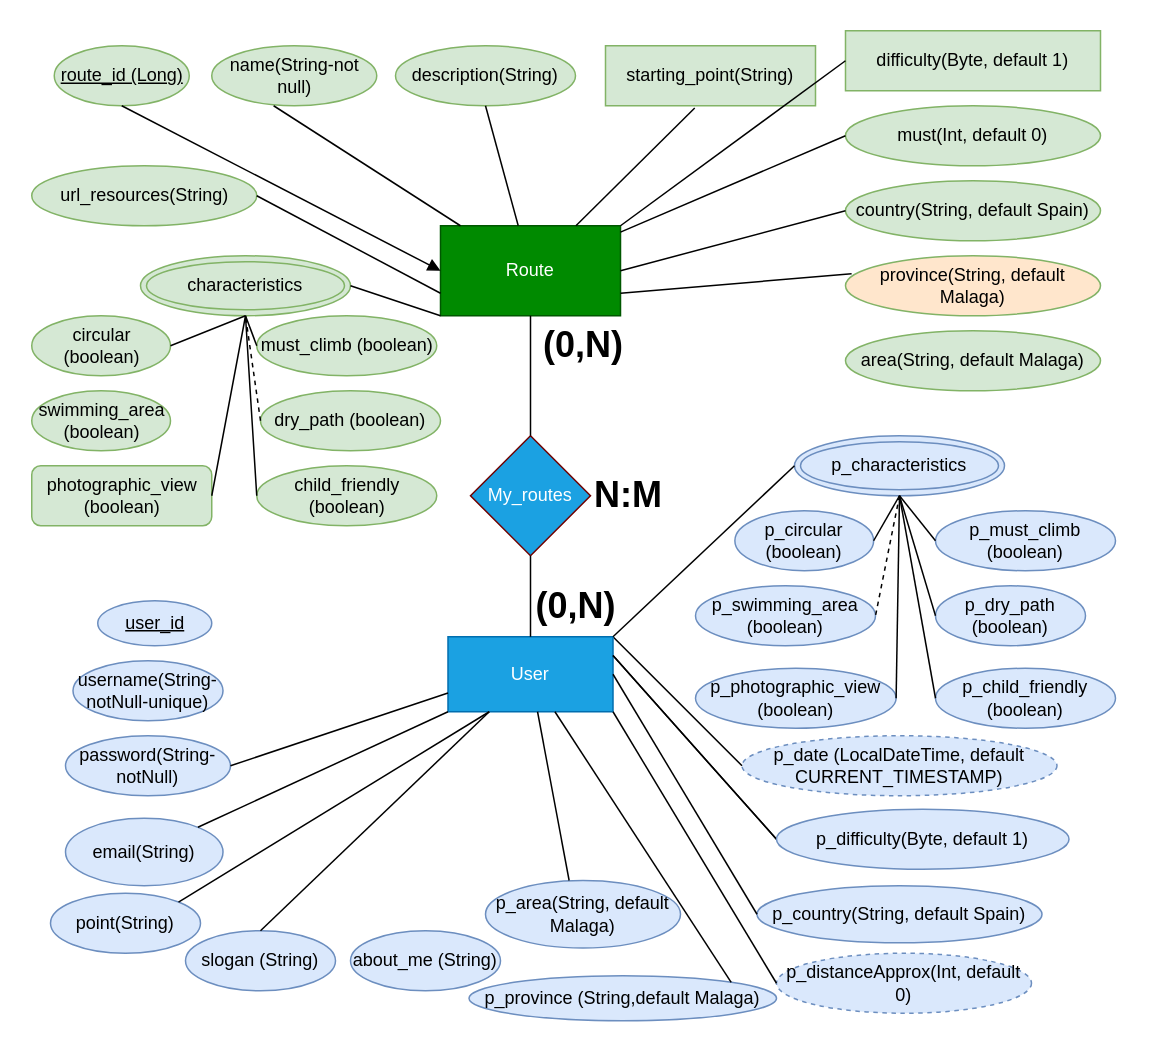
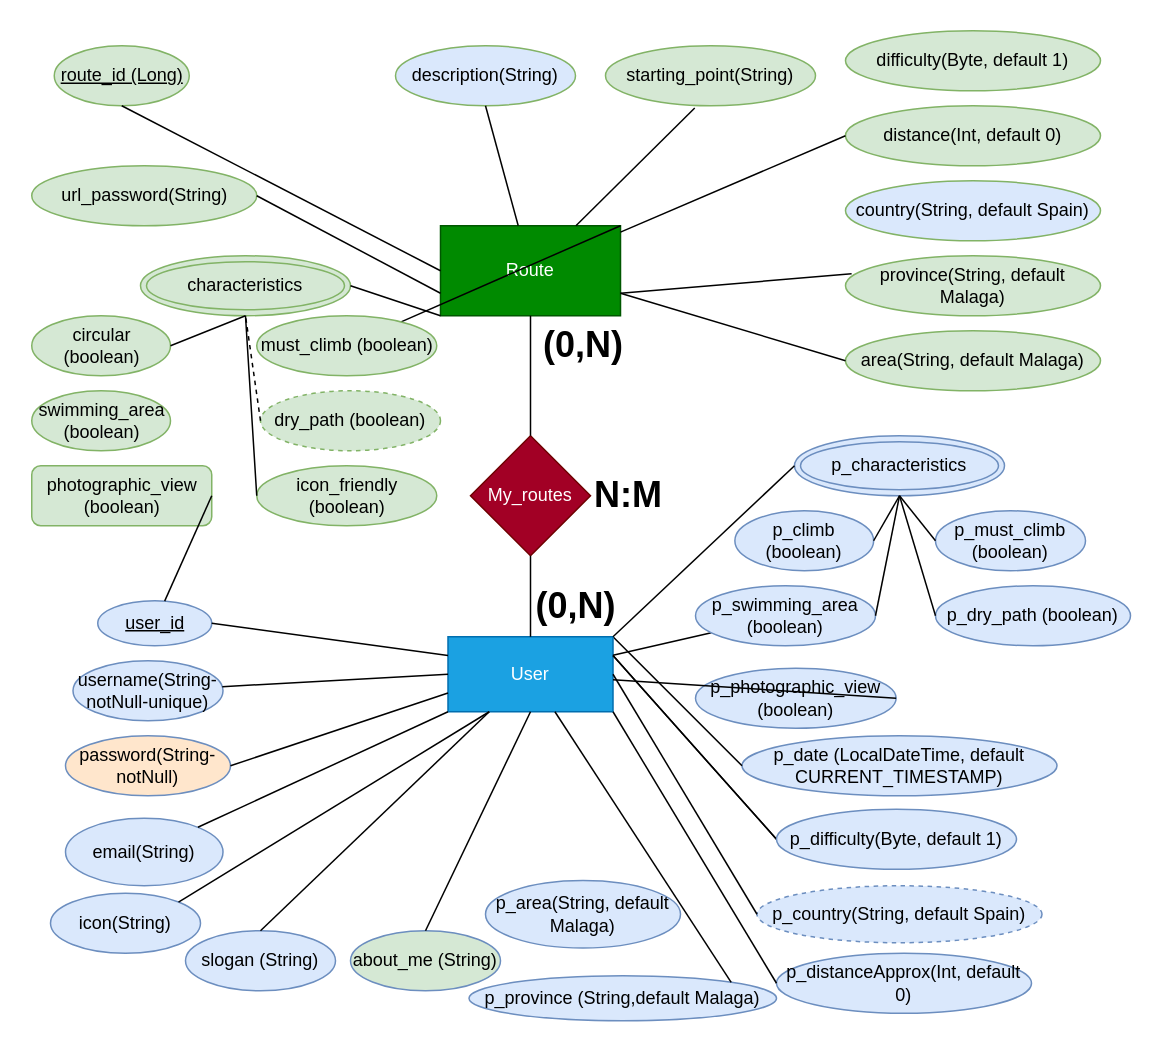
(973, 61) -> (973, 61)
(294, 76) -> none
(485, 76) -> (485, 76)
(710, 76) -> (710, 76)
(973, 136) -> (973, 136)
(732, 144) -> (511, 274)
(367, 166) -> none
(145, 196) -> (145, 196)
(973, 211) -> (973, 211)
(733, 241) -> none
(428, 264) -> (433, 267)
(973, 286) -> (973, 286)
none -> (735, 328)
(252, 335) -> none
(227, 411) -> (188, 548)
(350, 421) -> (350, 421)
(347, 496) -> (347, 496)
(530, 496) -> (530, 496)
(804, 541) -> (804, 541)
(1025, 541) -> (1010, 541)
(886, 563) -> (886, 563)
(897, 604) -> (755, 689)
(919, 606) -> none
(1010, 616) -> (1033, 616)
none -> (330, 639)
none -> (335, 680)
(1025, 698) -> none
(148, 766) -> (148, 766)
(899, 766) -> (899, 766)
(553, 796) -> (663, 644)
none -> (478, 821)
(923, 839) -> (896, 839)
(899, 914) -> (899, 914)
(125, 923) -> (125, 923)
(425, 961) -> (425, 961)
(904, 983) -> (904, 983)
